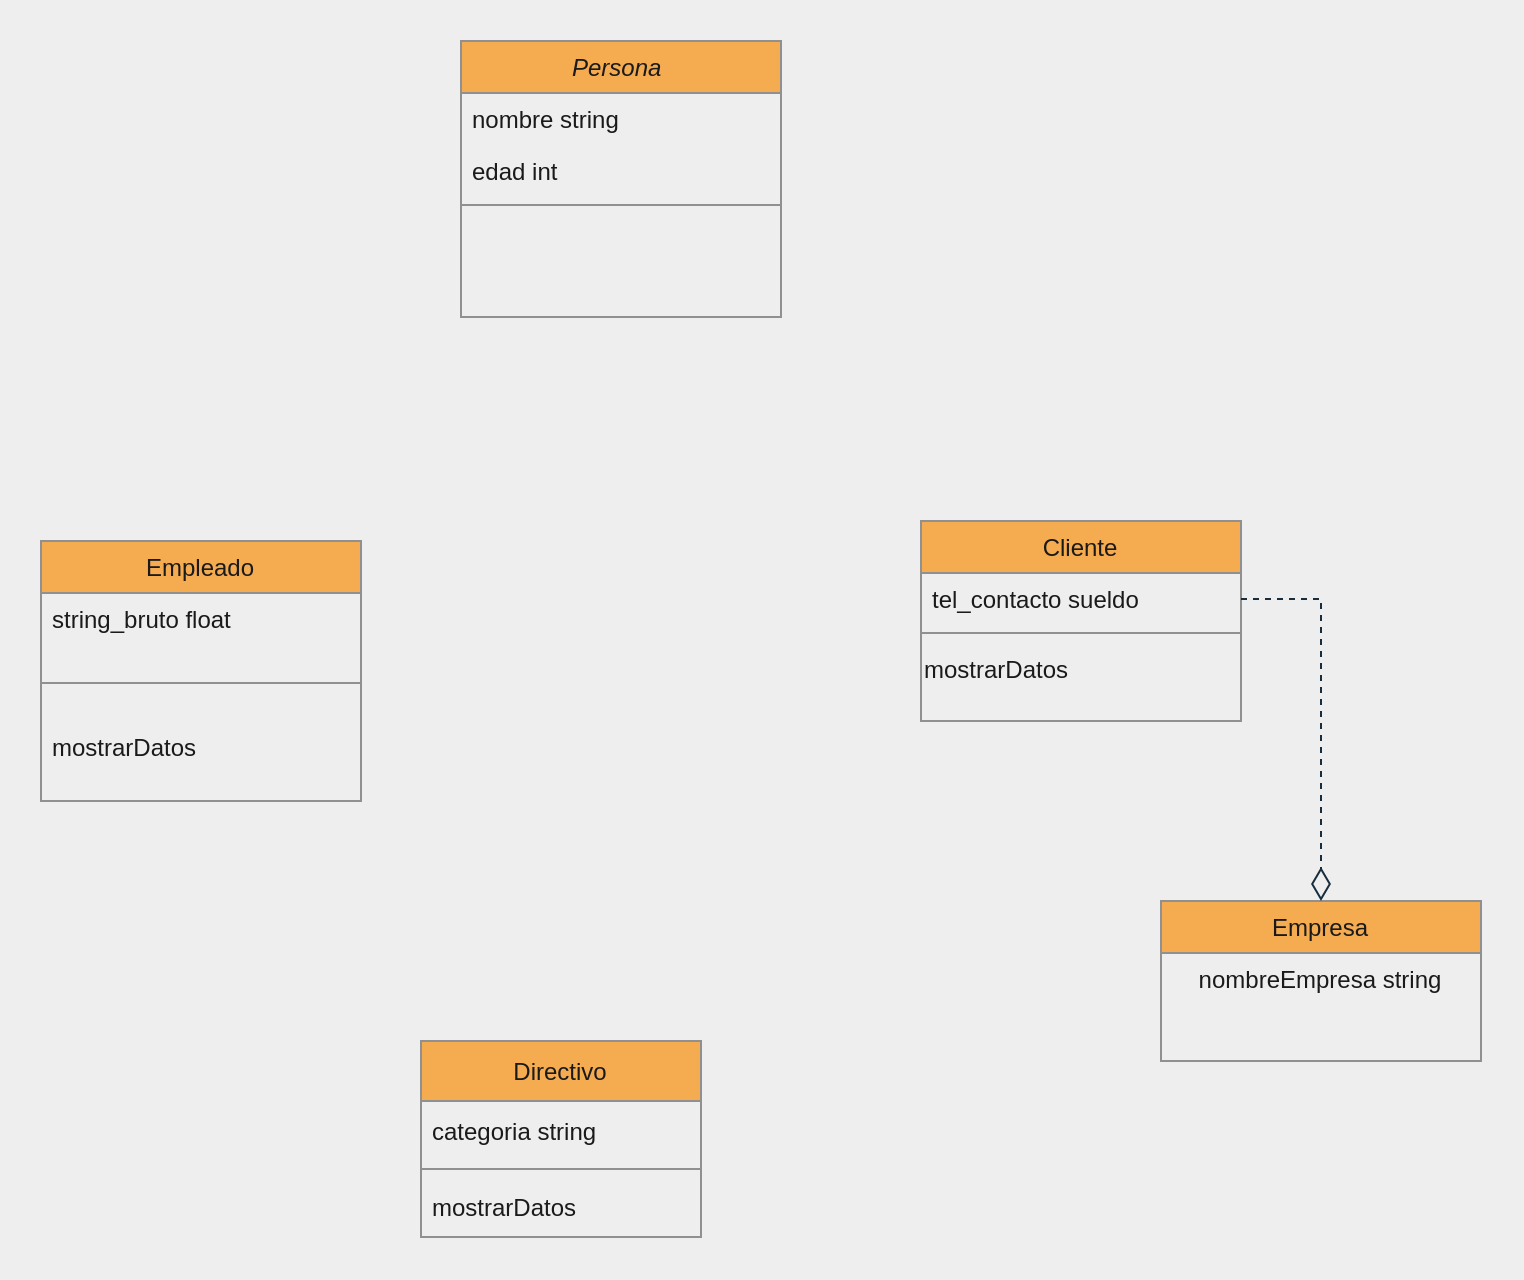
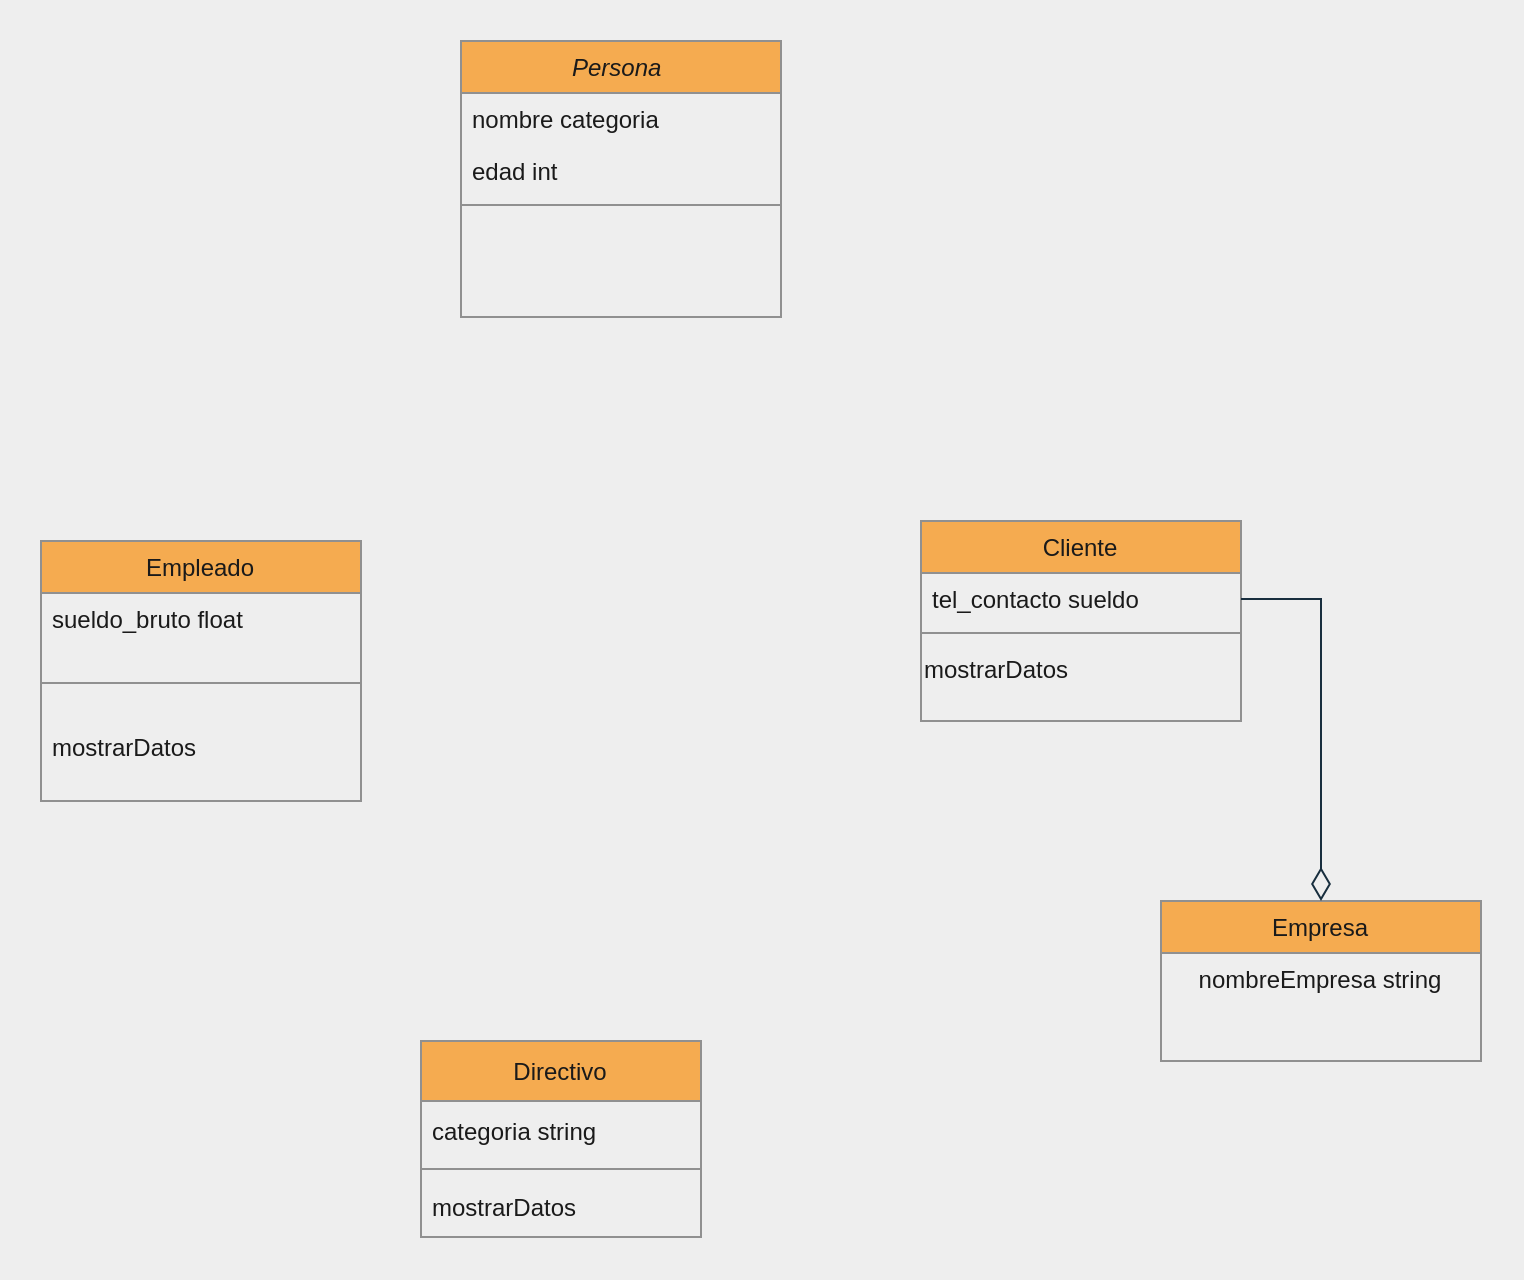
(553, 120) -> (573, 120)
(164, 620) -> (164, 620)
(1321, 695) -> (1321, 695)
